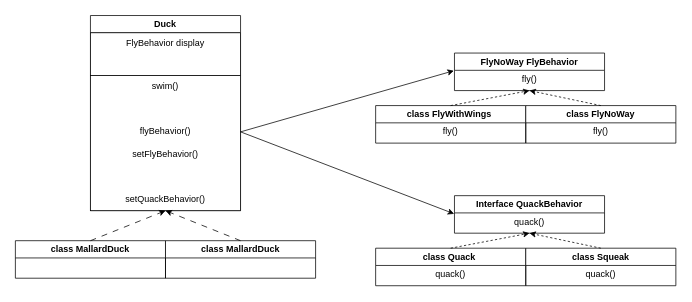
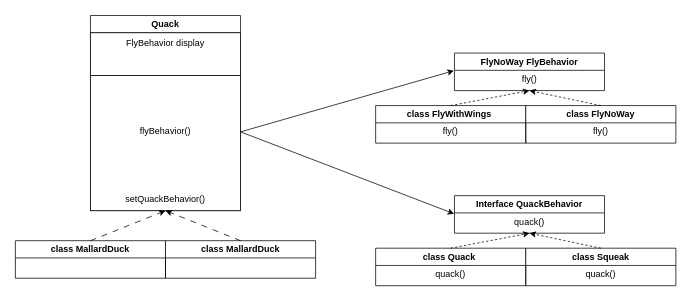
(165, 24) -> (165, 24)
(165, 87) -> none
(165, 154) -> none
